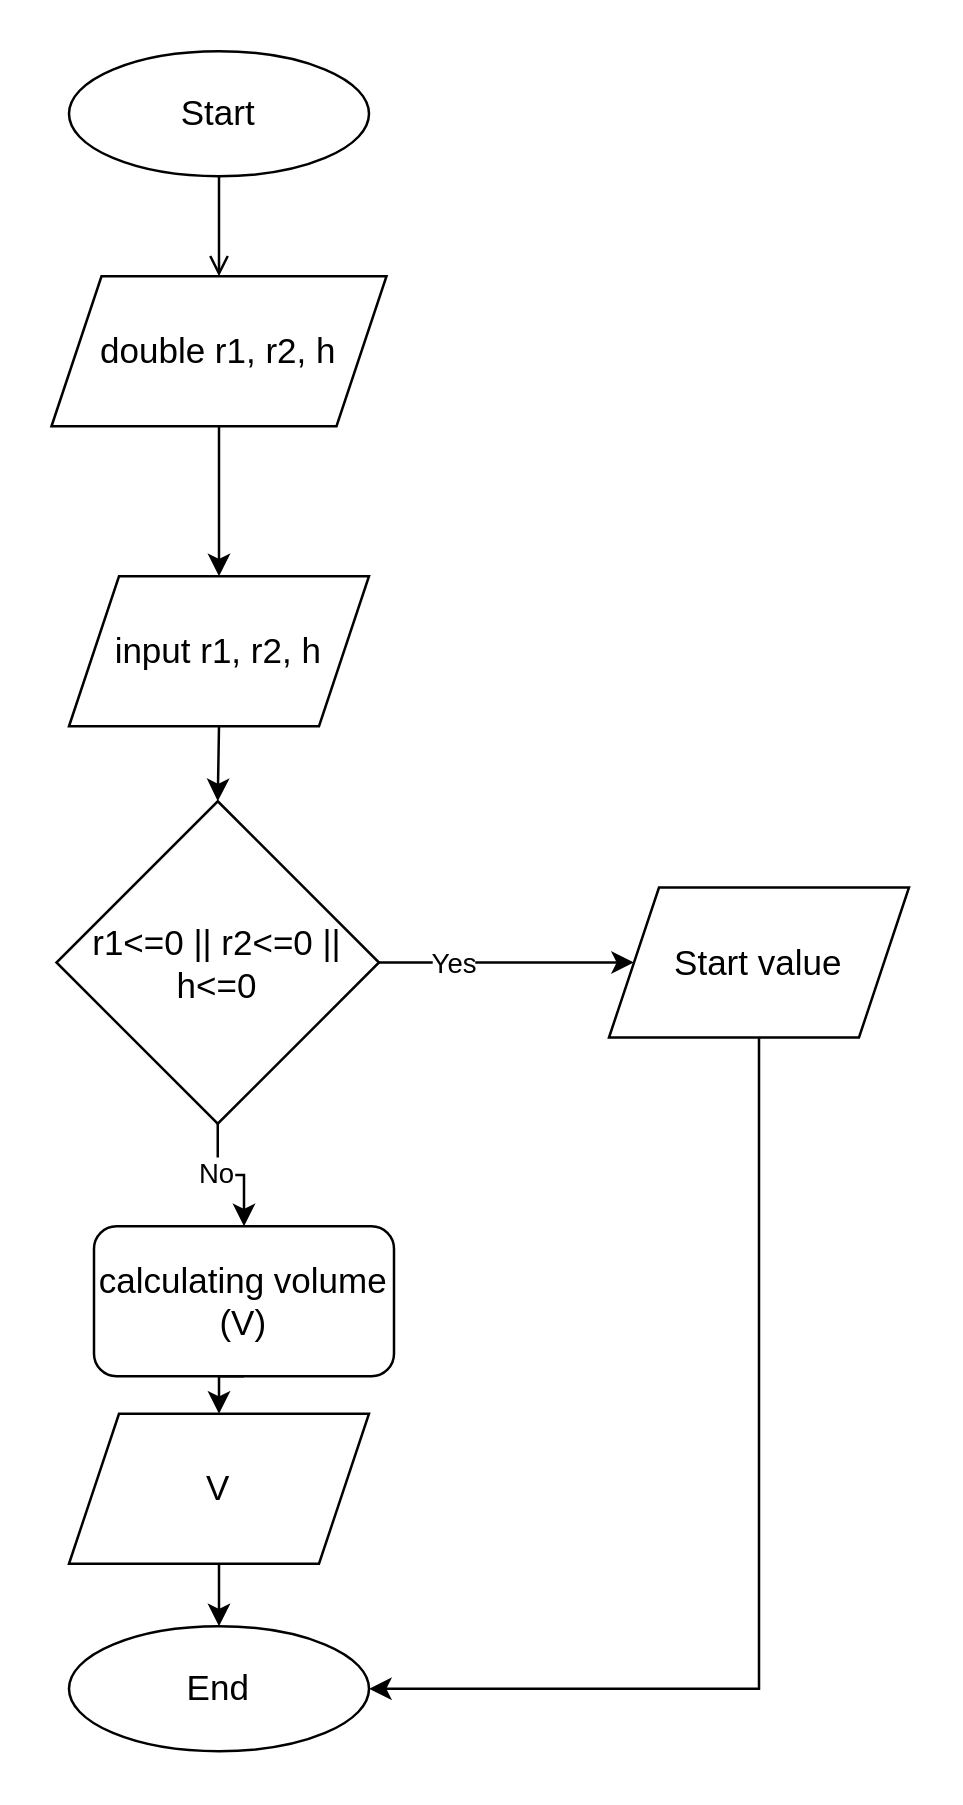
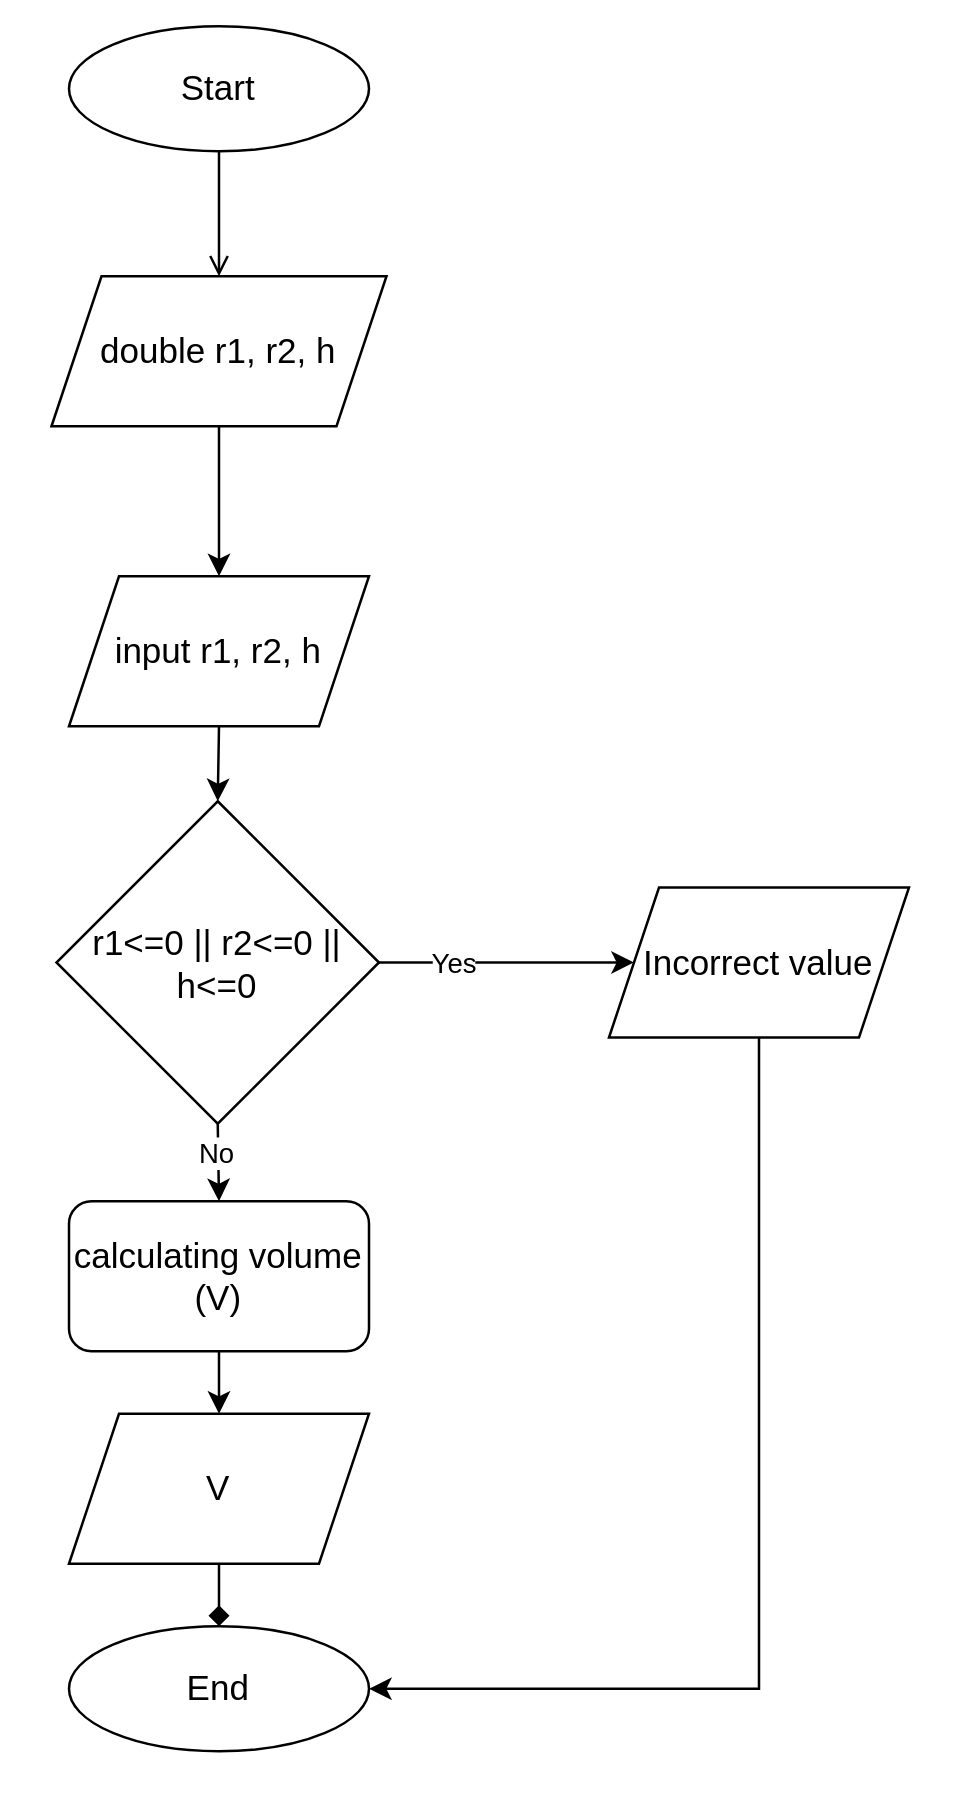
(219, 114) -> (219, 89)
(759, 964) -> (759, 964)
(244, 1301) -> (219, 1276)
(219, 1607) -> (219, 1606)
